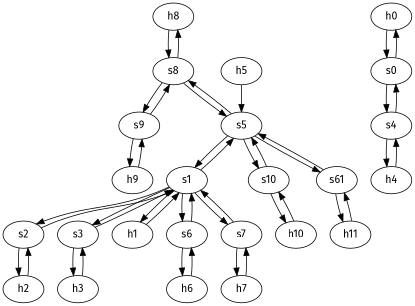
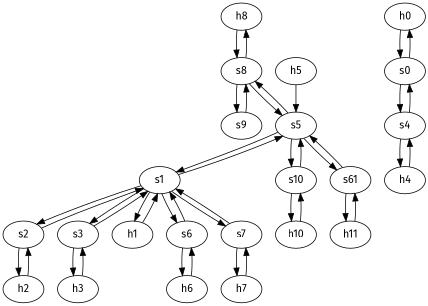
(132, 180) -> none
